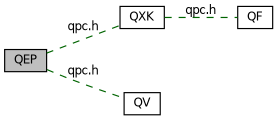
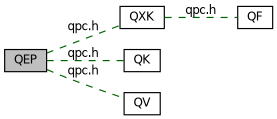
none -> (142, 61)
